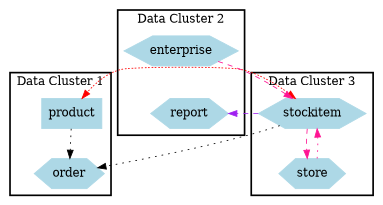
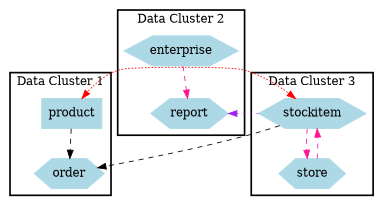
(253, 75) -> (185, 78)
(248, 114) -> (248, 114)
(71, 139) -> (71, 139)
(193, 148) -> (193, 148)
(318, 148) -> (318, 148)
